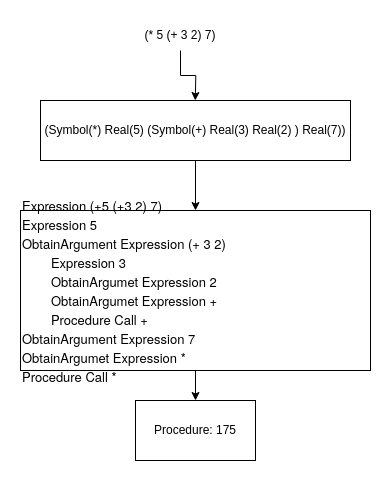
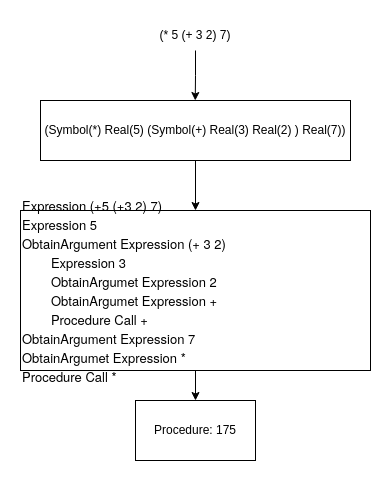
(181, 36) -> (196, 36)
